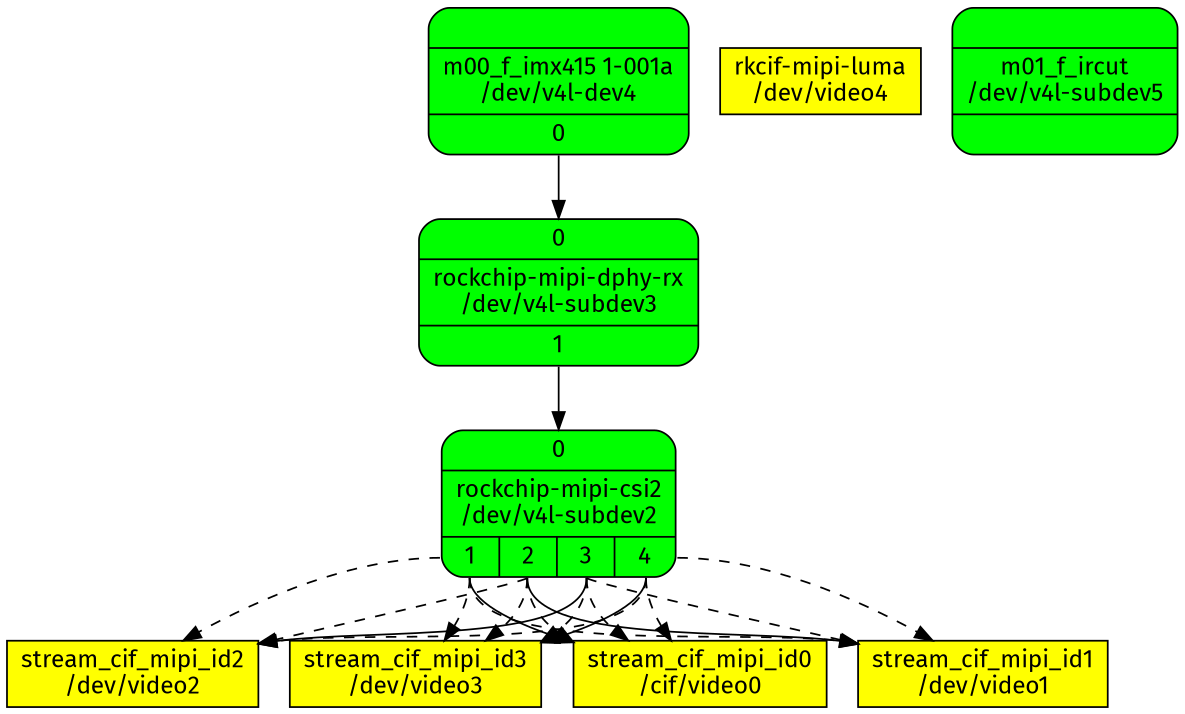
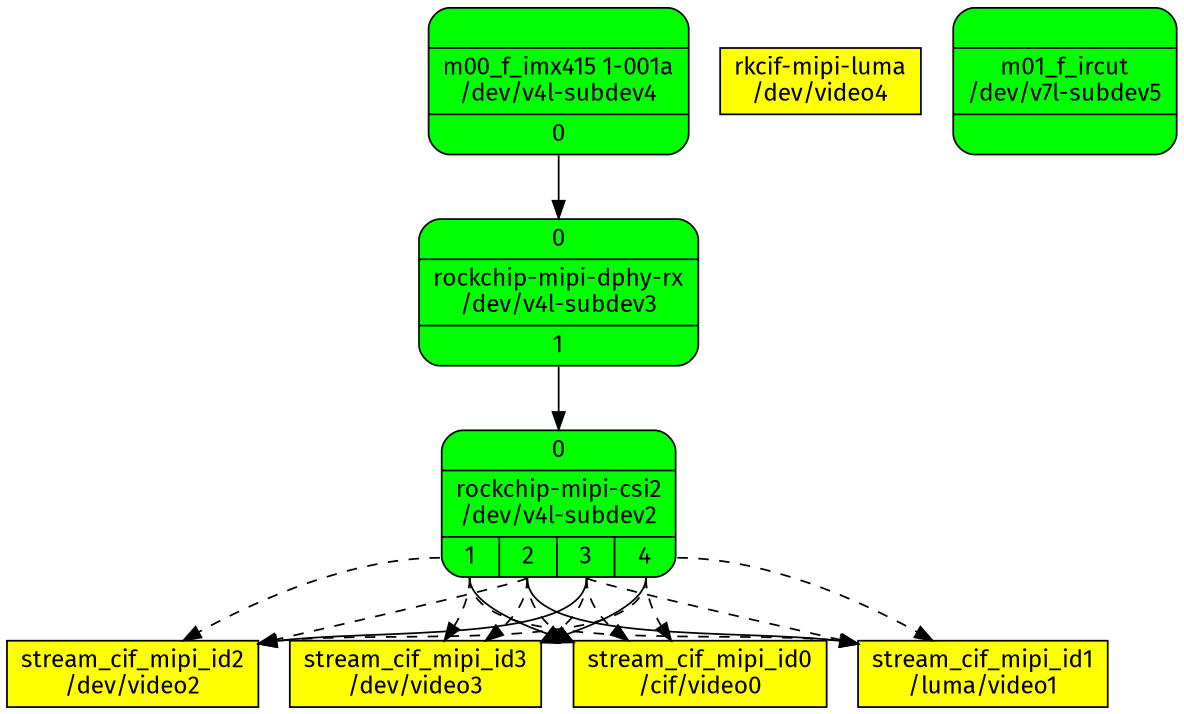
(559, 93) -> (559, 93)
(1065, 93) -> (1065, 93)
(983, 674) -> (983, 674)
